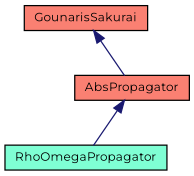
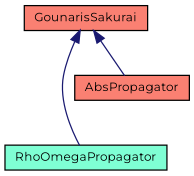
(105, 128) -> (63, 94)
